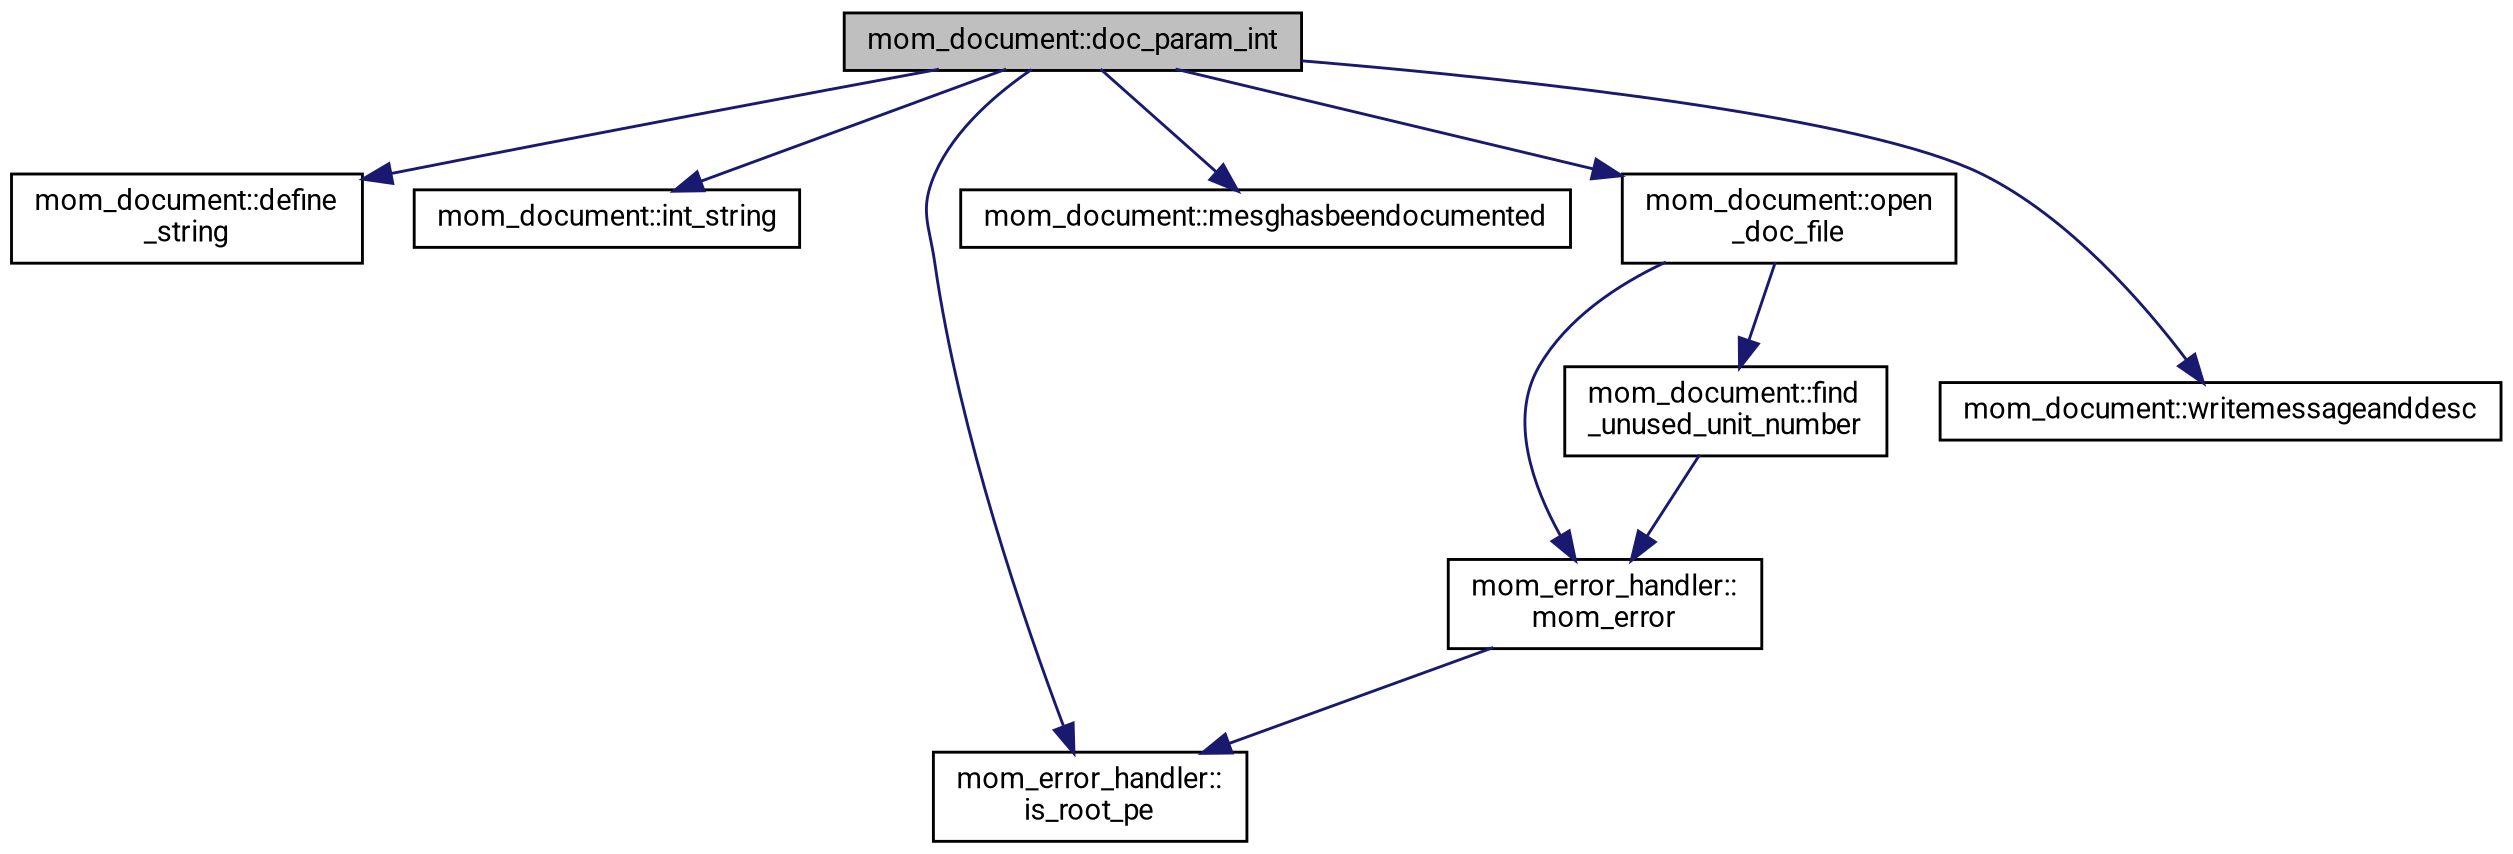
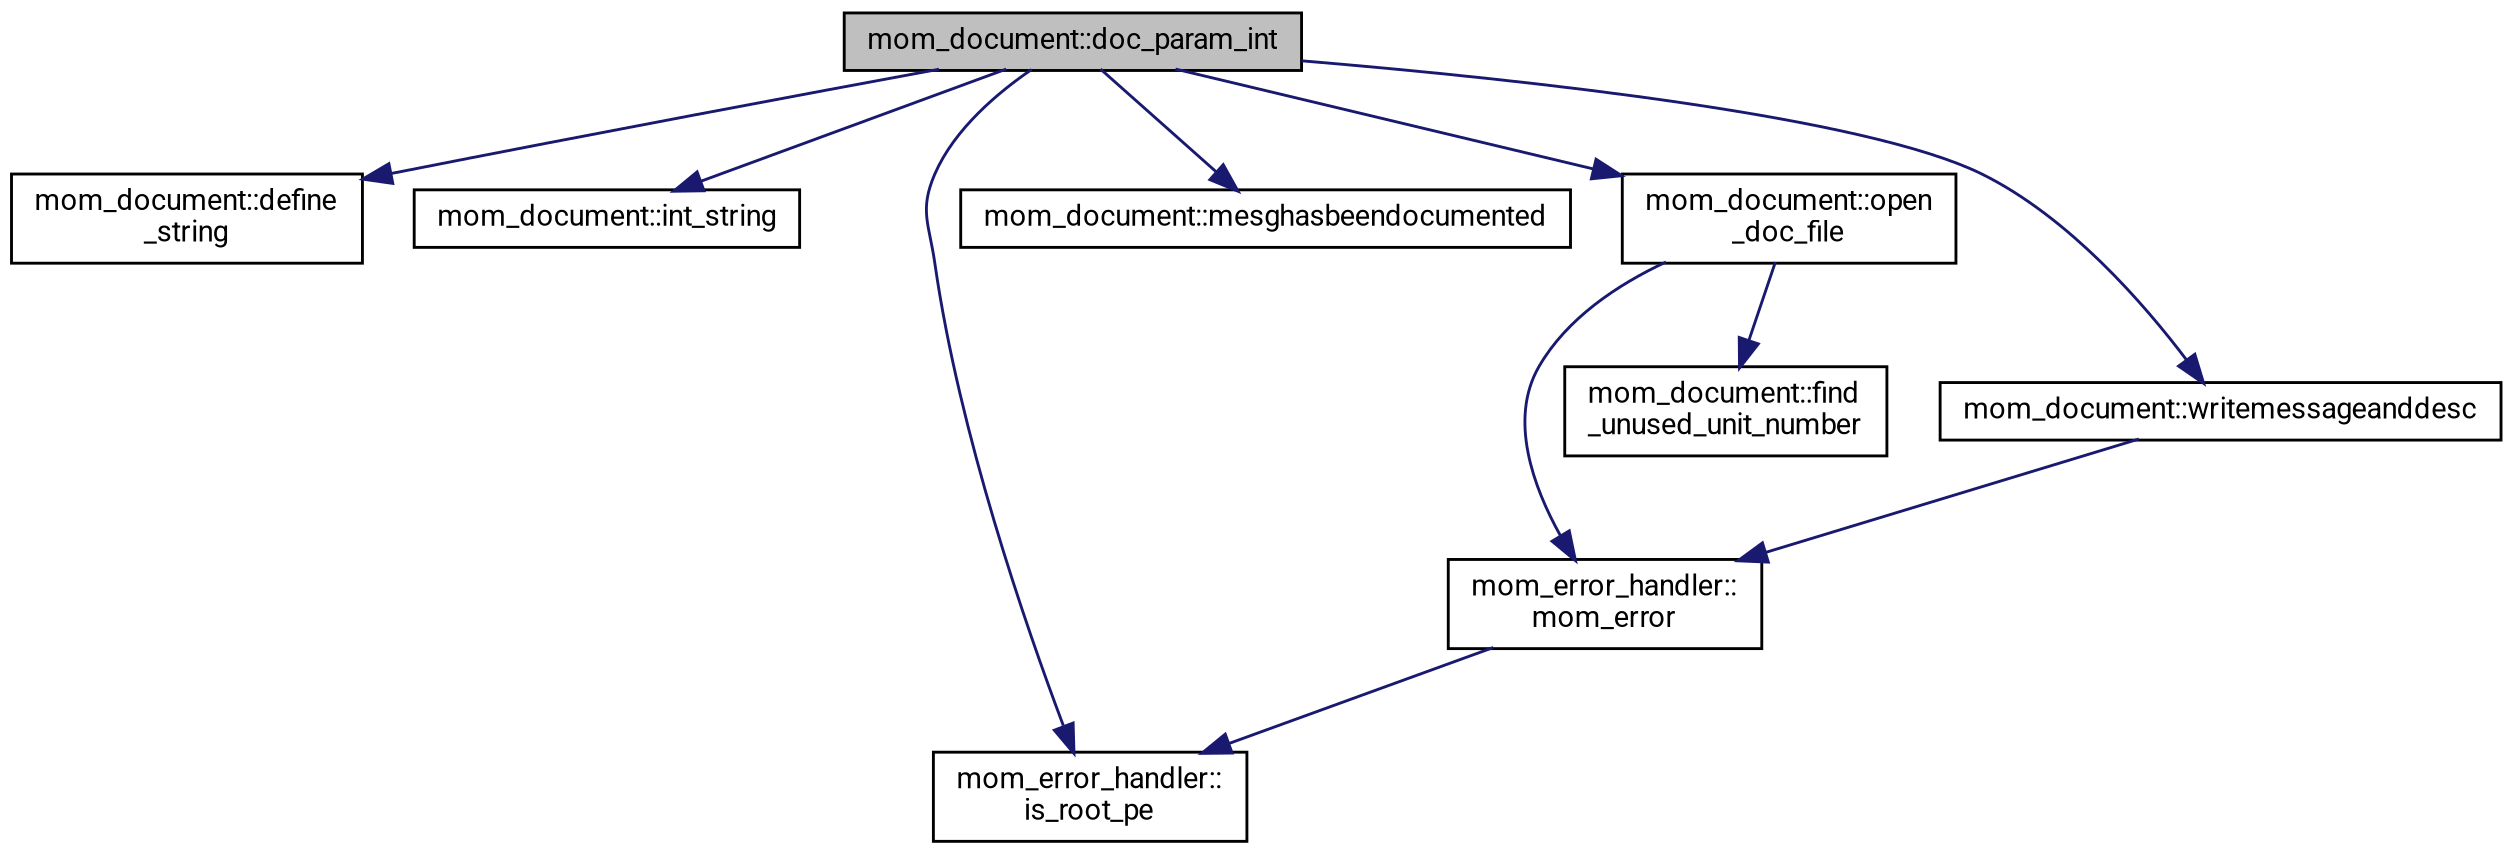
(1673, 495) -> (1952, 496)
